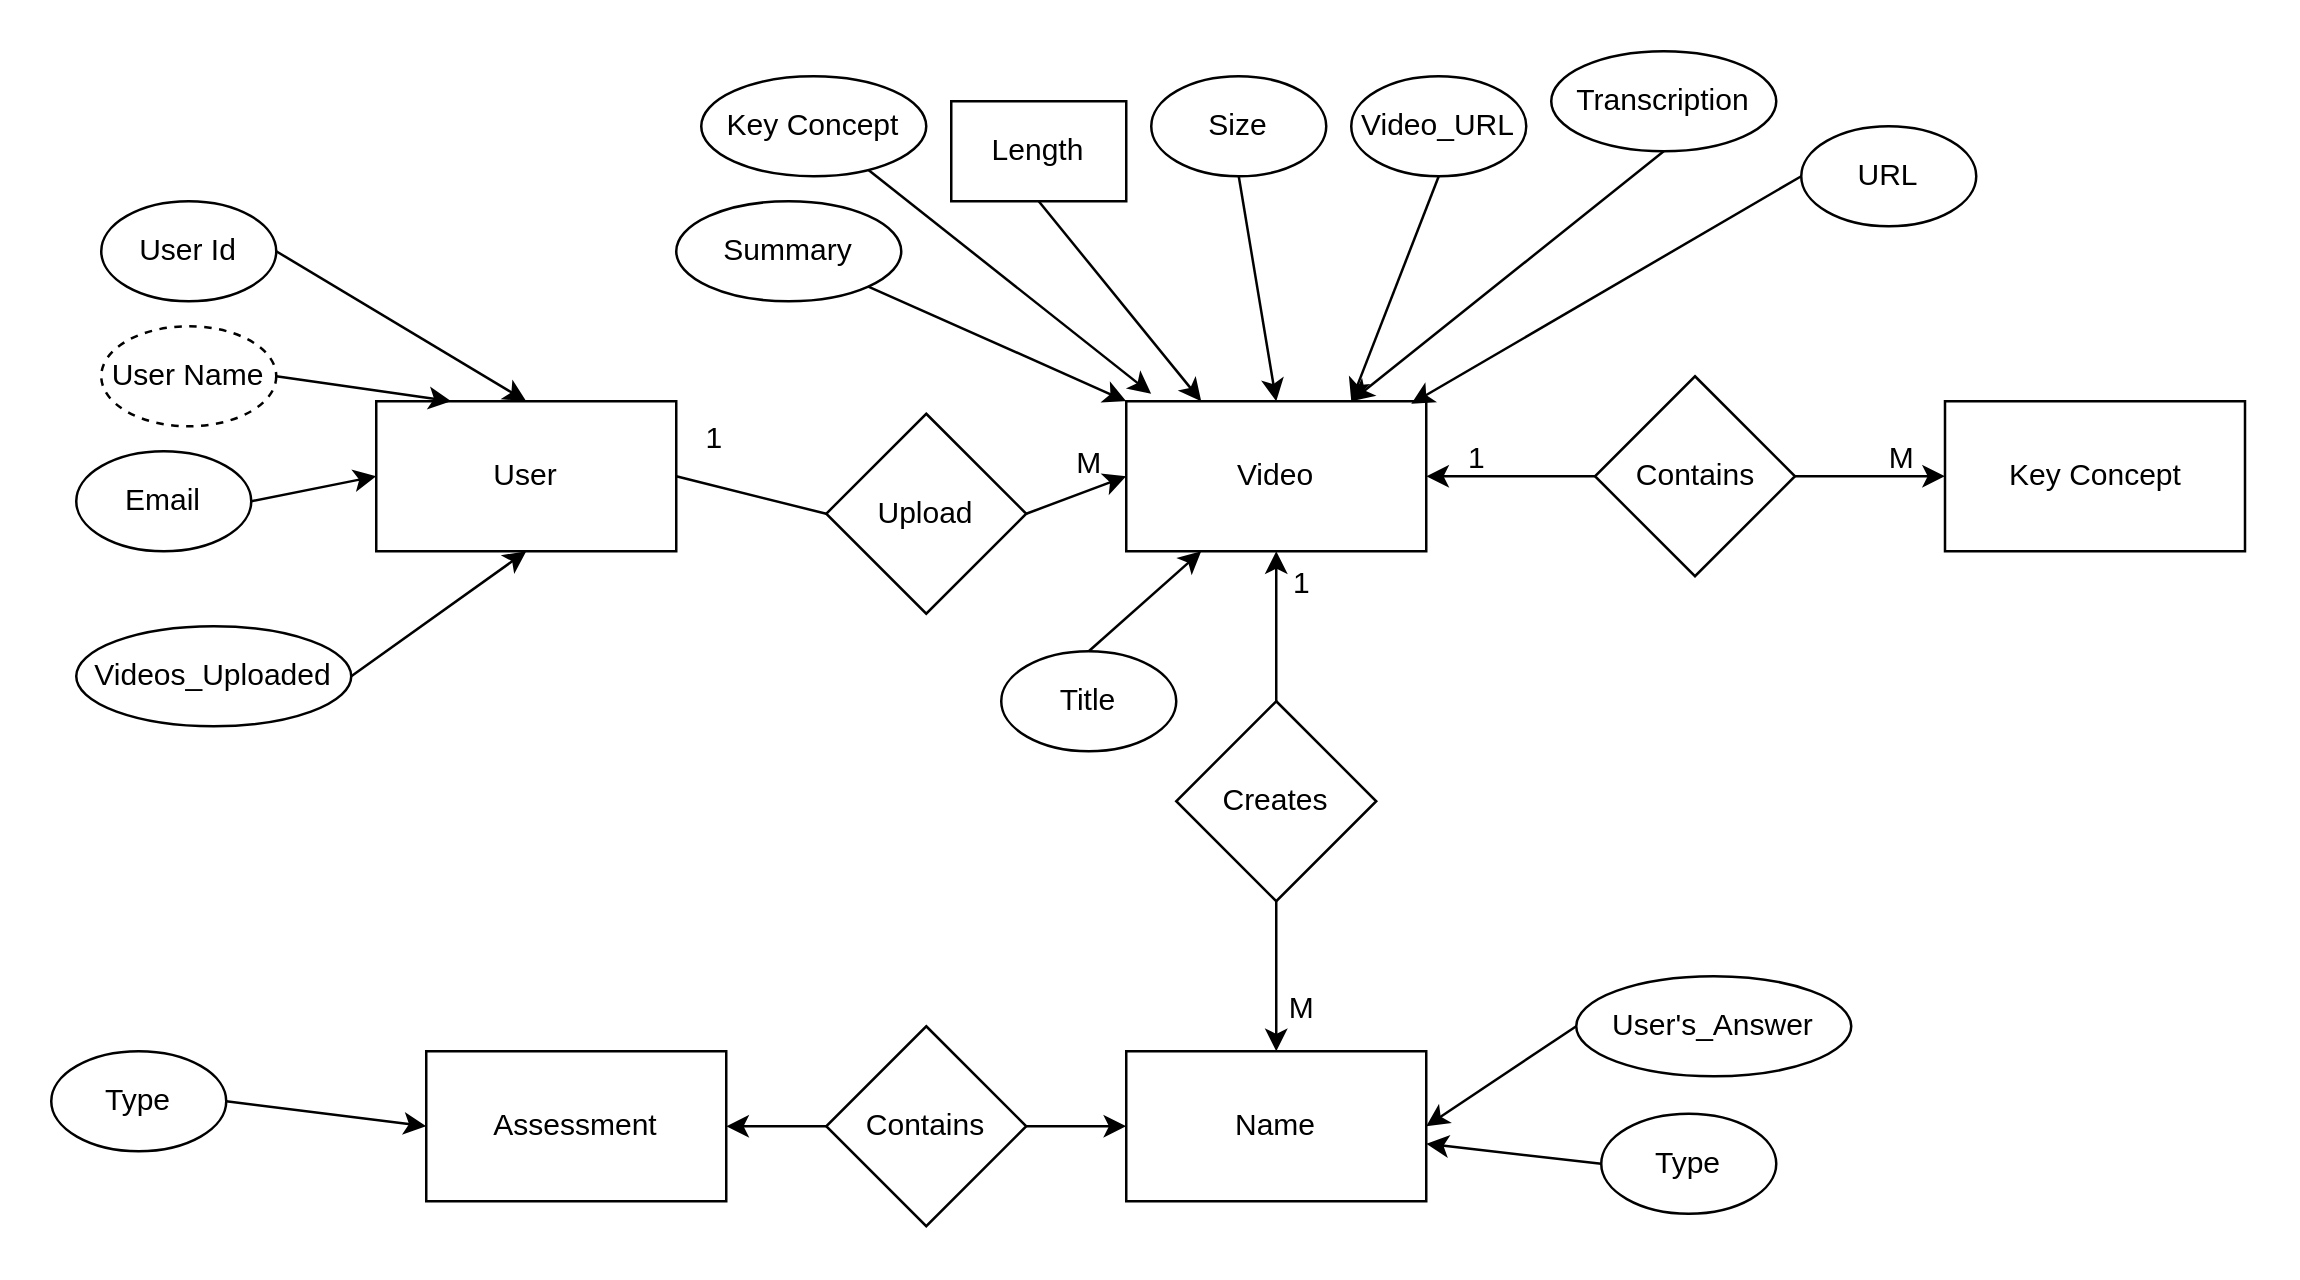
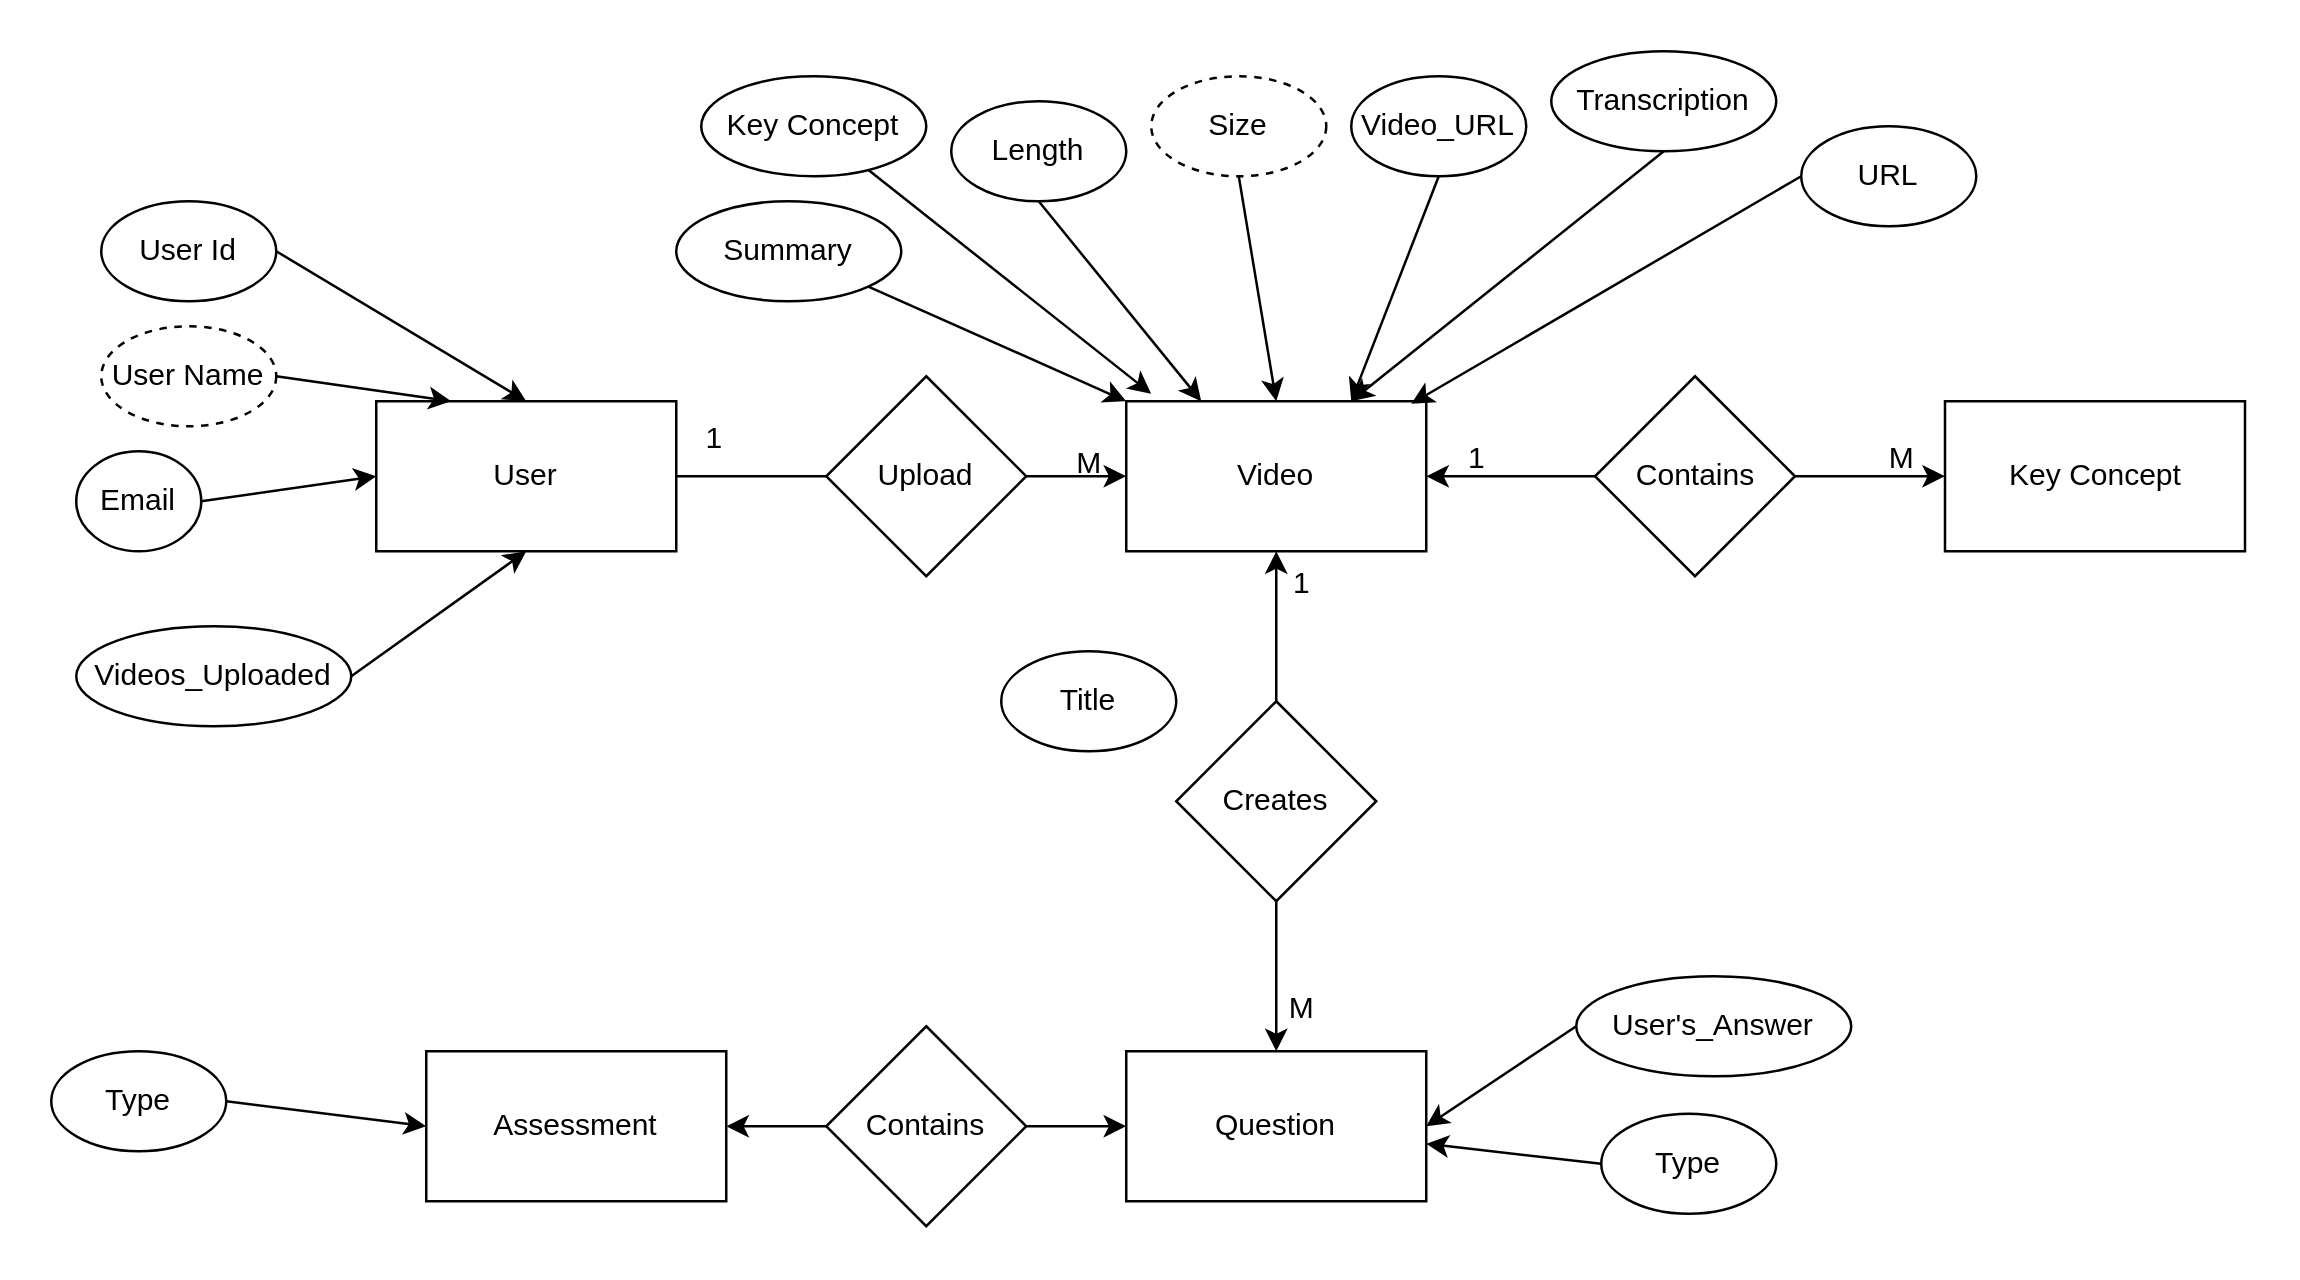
(1239, 126) -> (1239, 126)
(1039, 151) -> (1039, 151)
(164, 501) -> (139, 501)
(926, 514) -> (926, 476)
(1139, 607) -> none
(1276, 1126) -> (1276, 1126)
